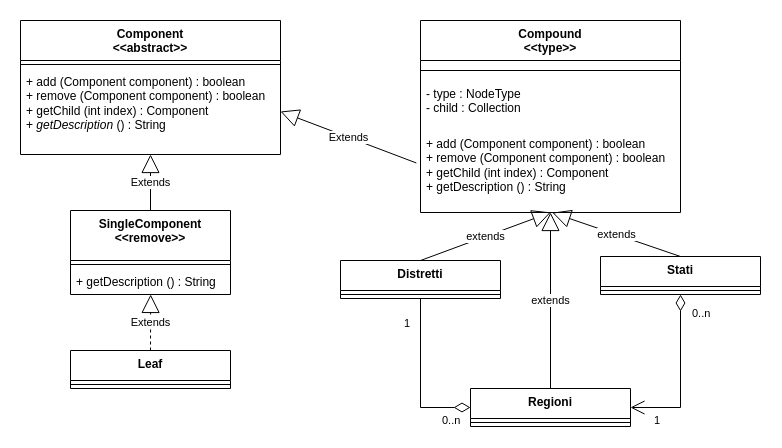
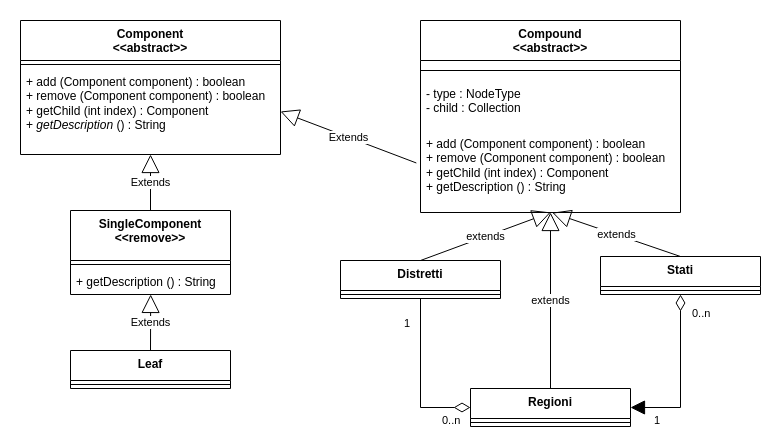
(551, 42) -> (551, 42)
(151, 340) -> (151, 340)
(640, 408) -> (646, 408)
